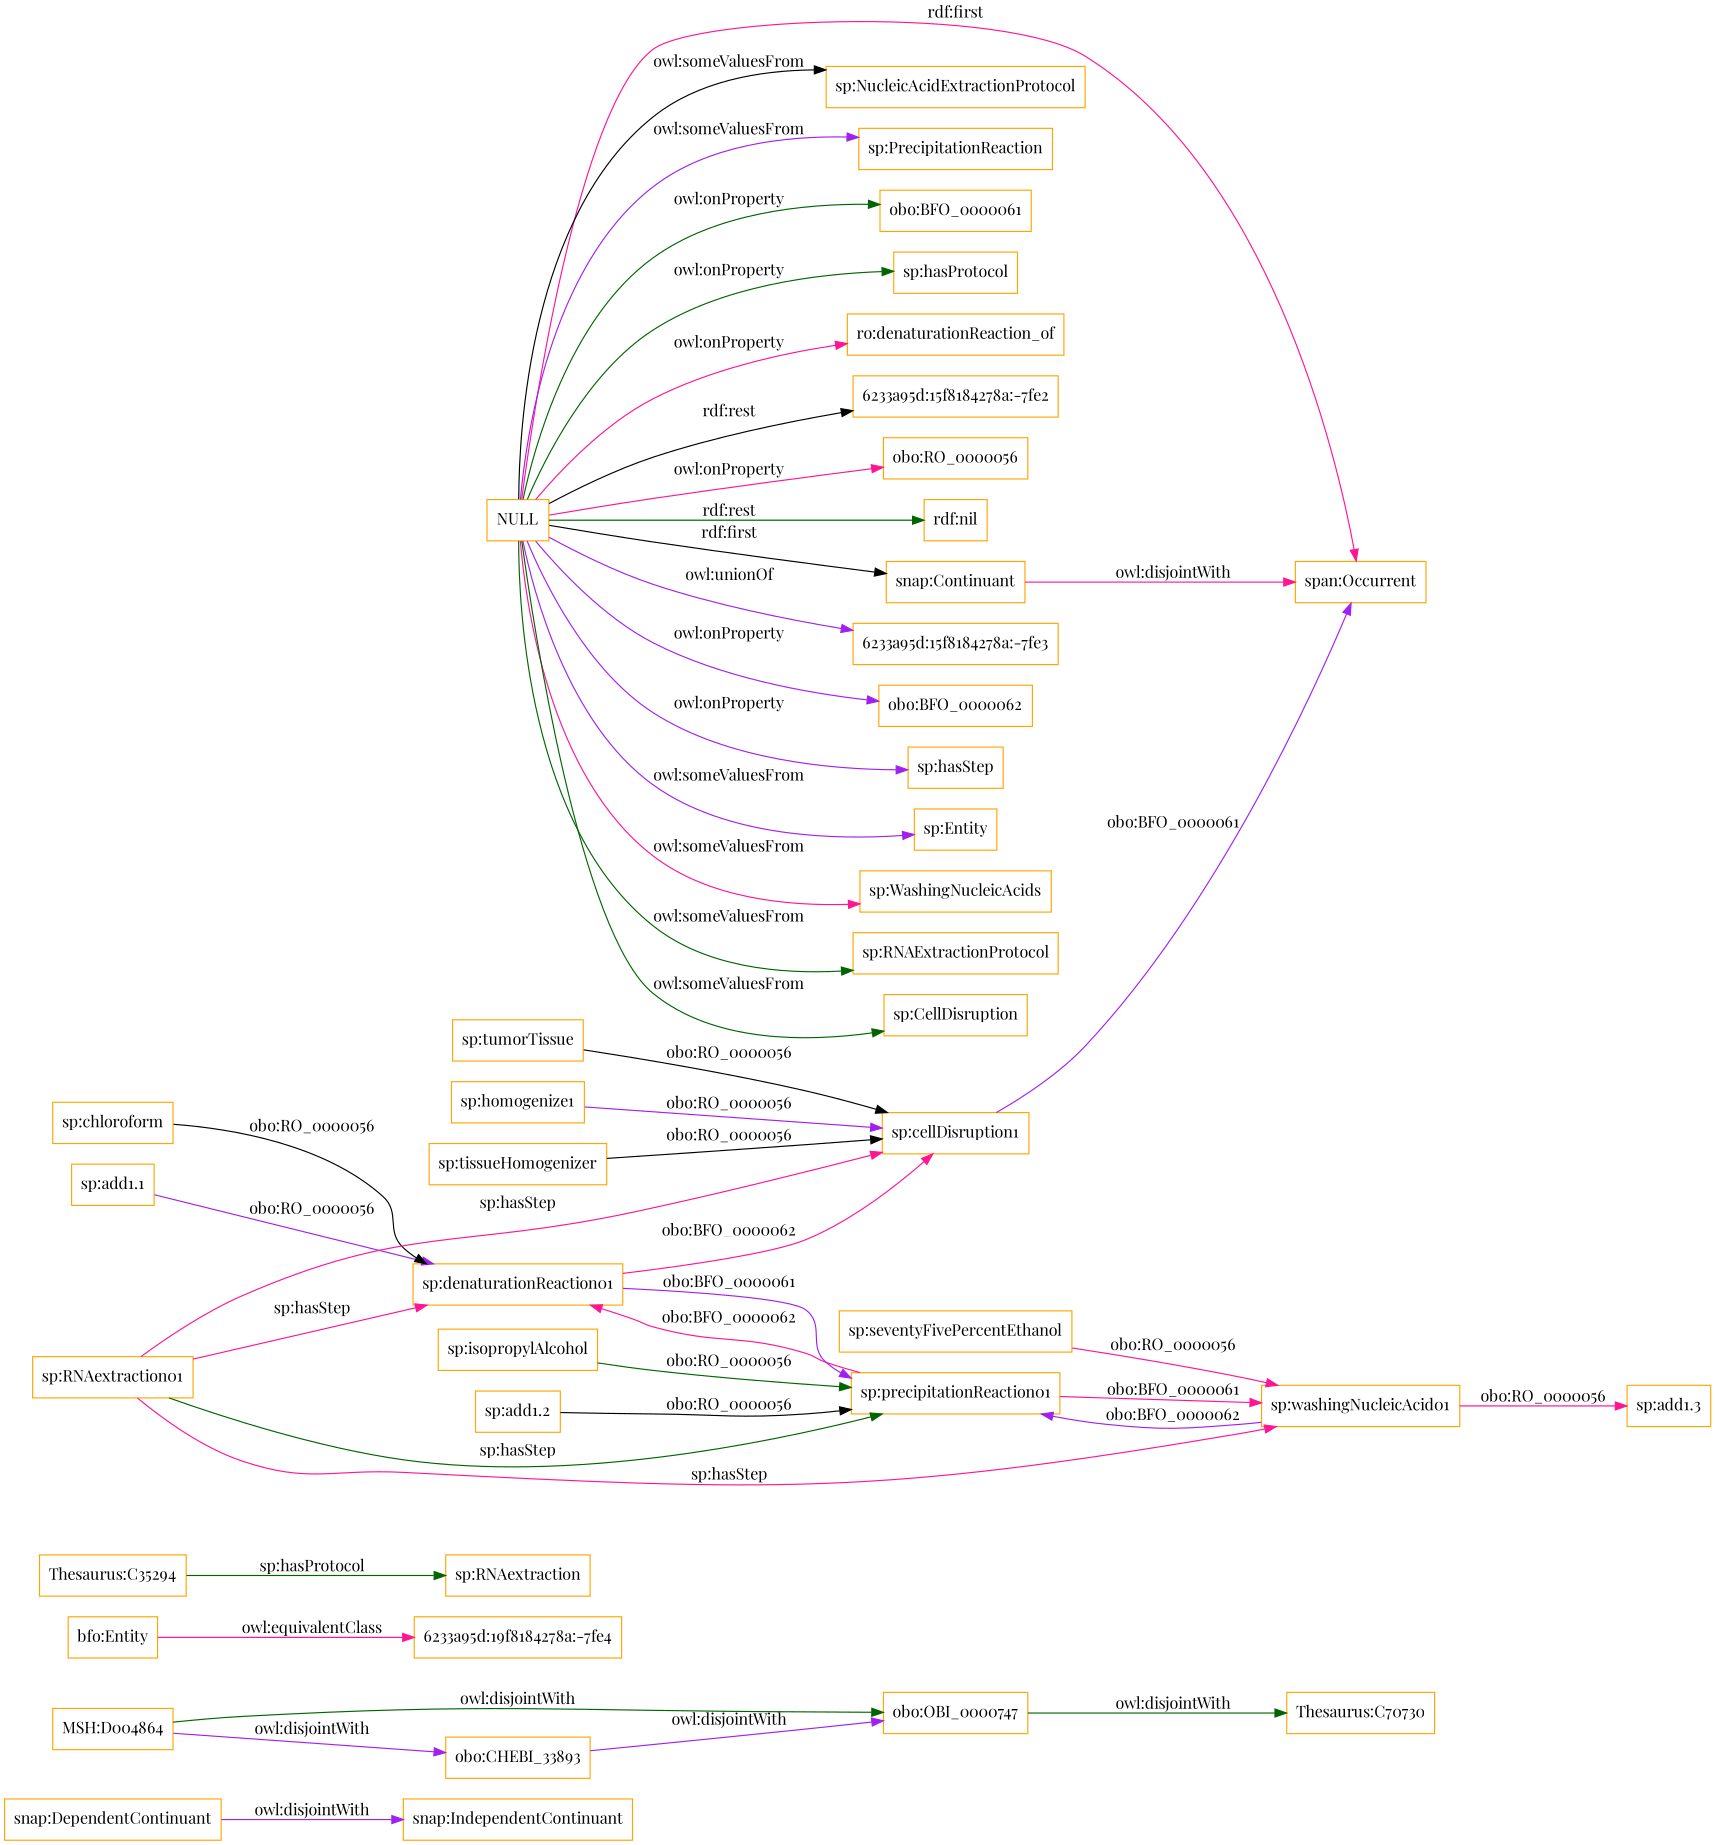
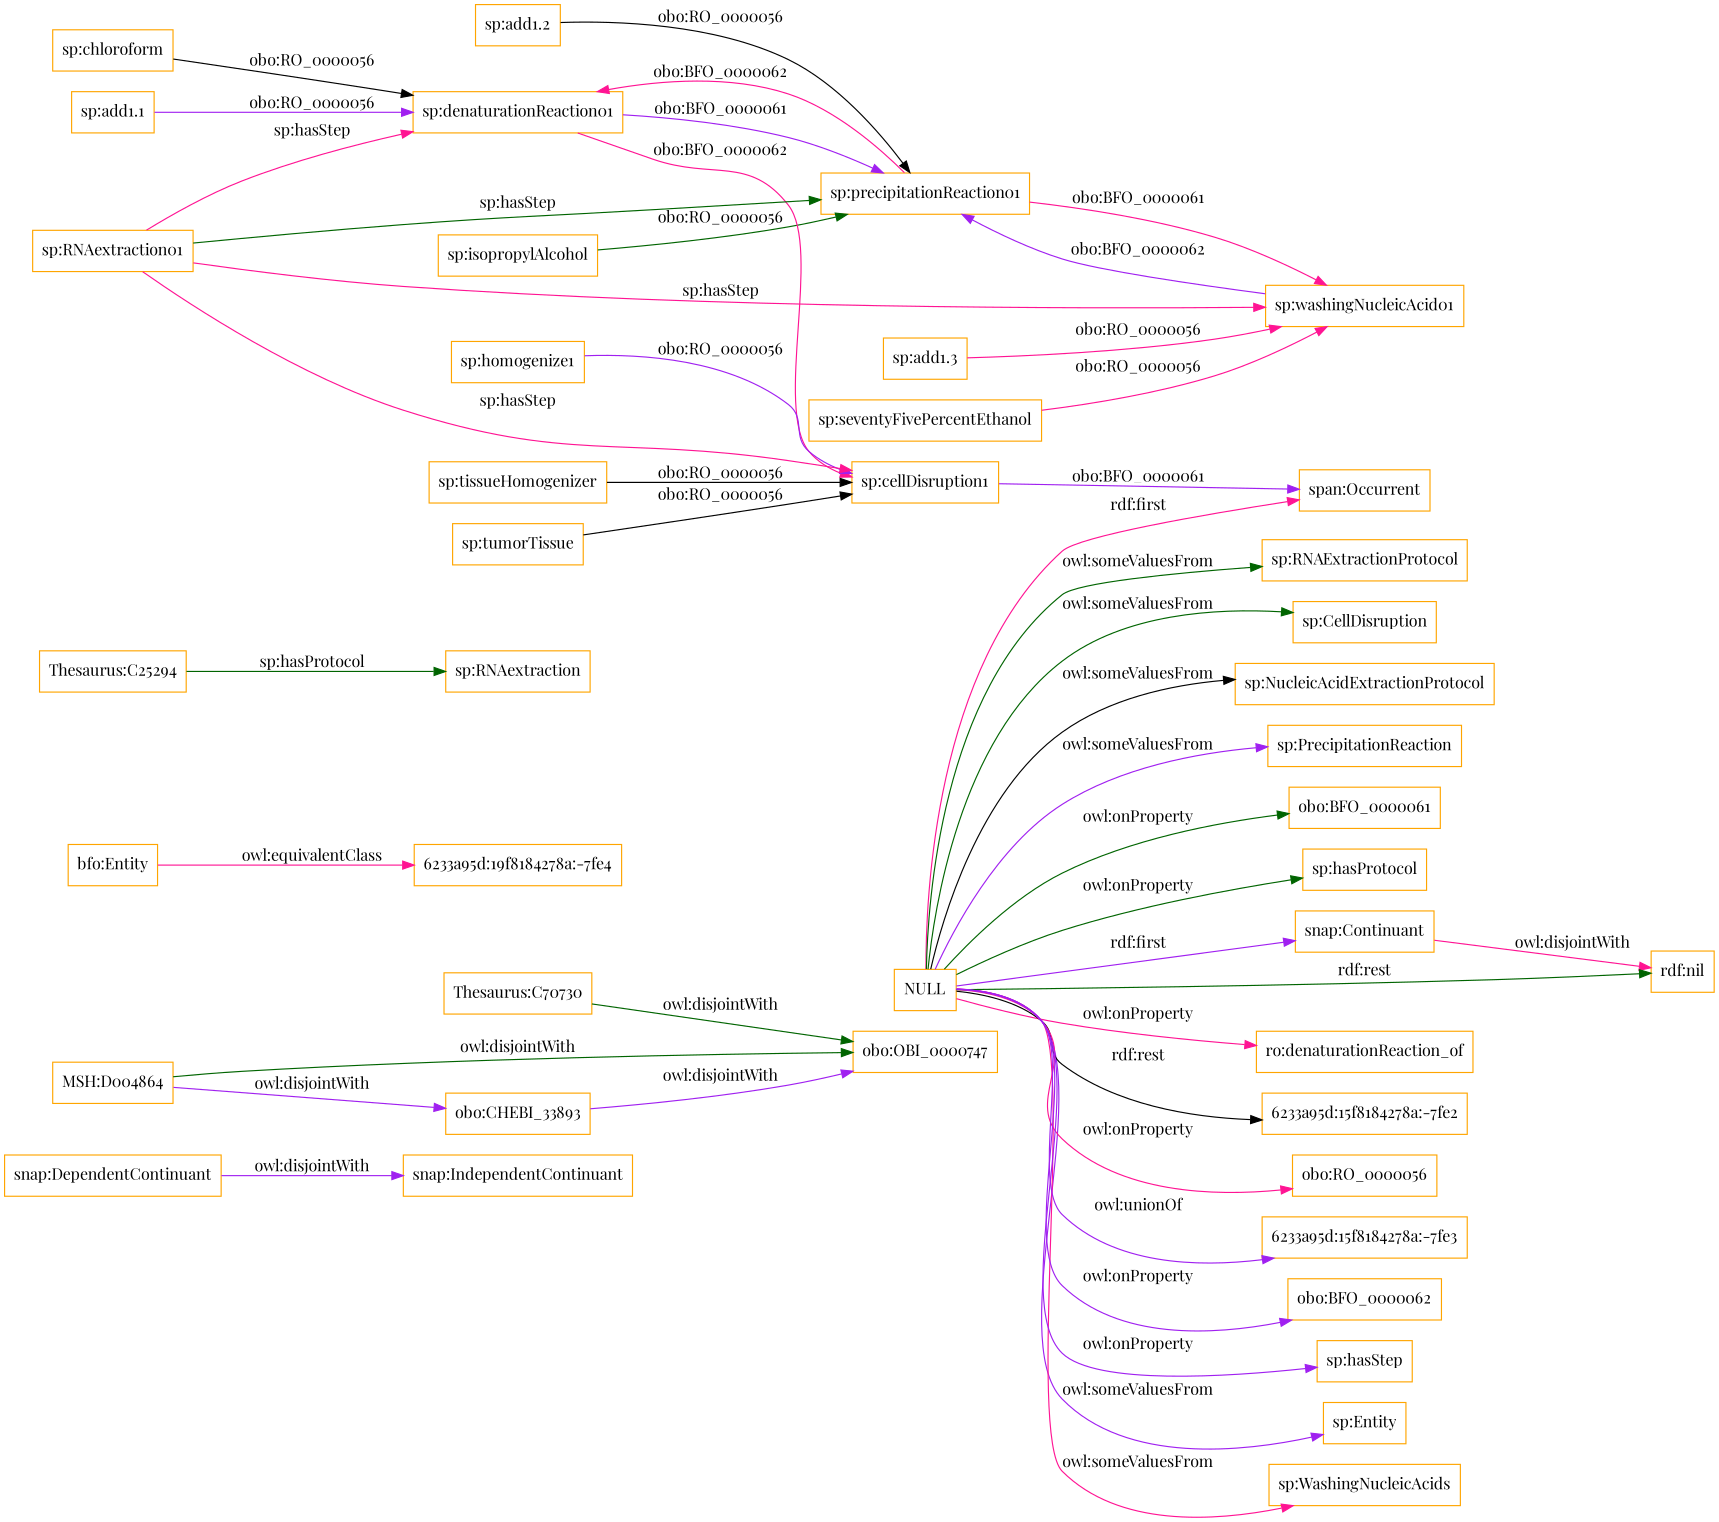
(712, 550) -> (1120, 964)
(1154, 582) -> (1537, 953)
(1538, 1406) -> (1119, 350)
(113, 1576) -> (113, 671)
(1151, 1713) -> (717, 1022)
